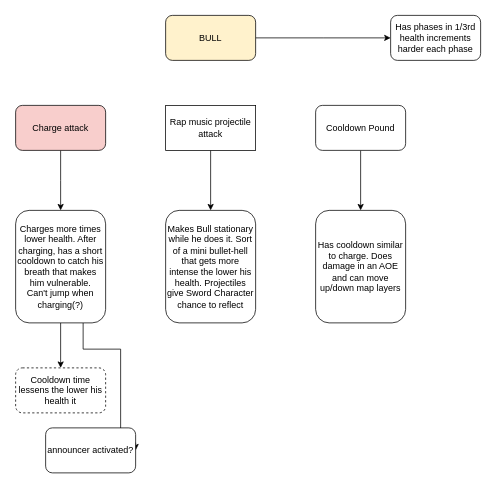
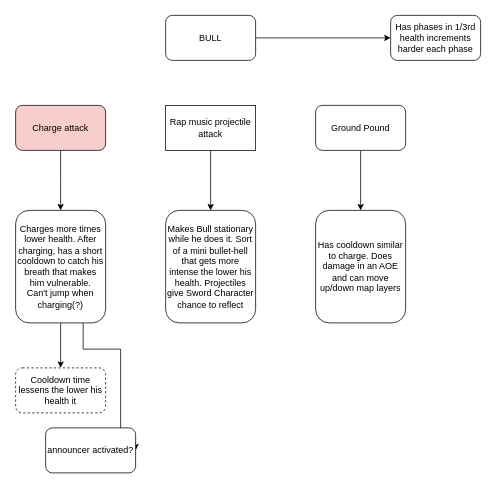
(210, 38) -> (210, 38)
(360, 128) -> (360, 128)
